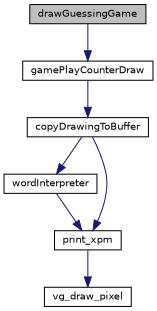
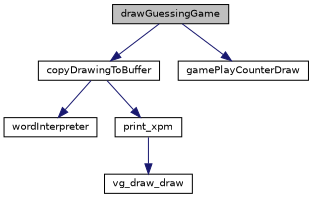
(88, 94) -> (139, 39)
(66, 208) -> none
(88, 297) -> (148, 184)
